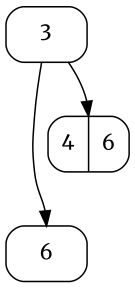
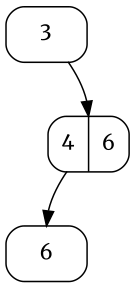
(33, 137) -> (56, 190)
